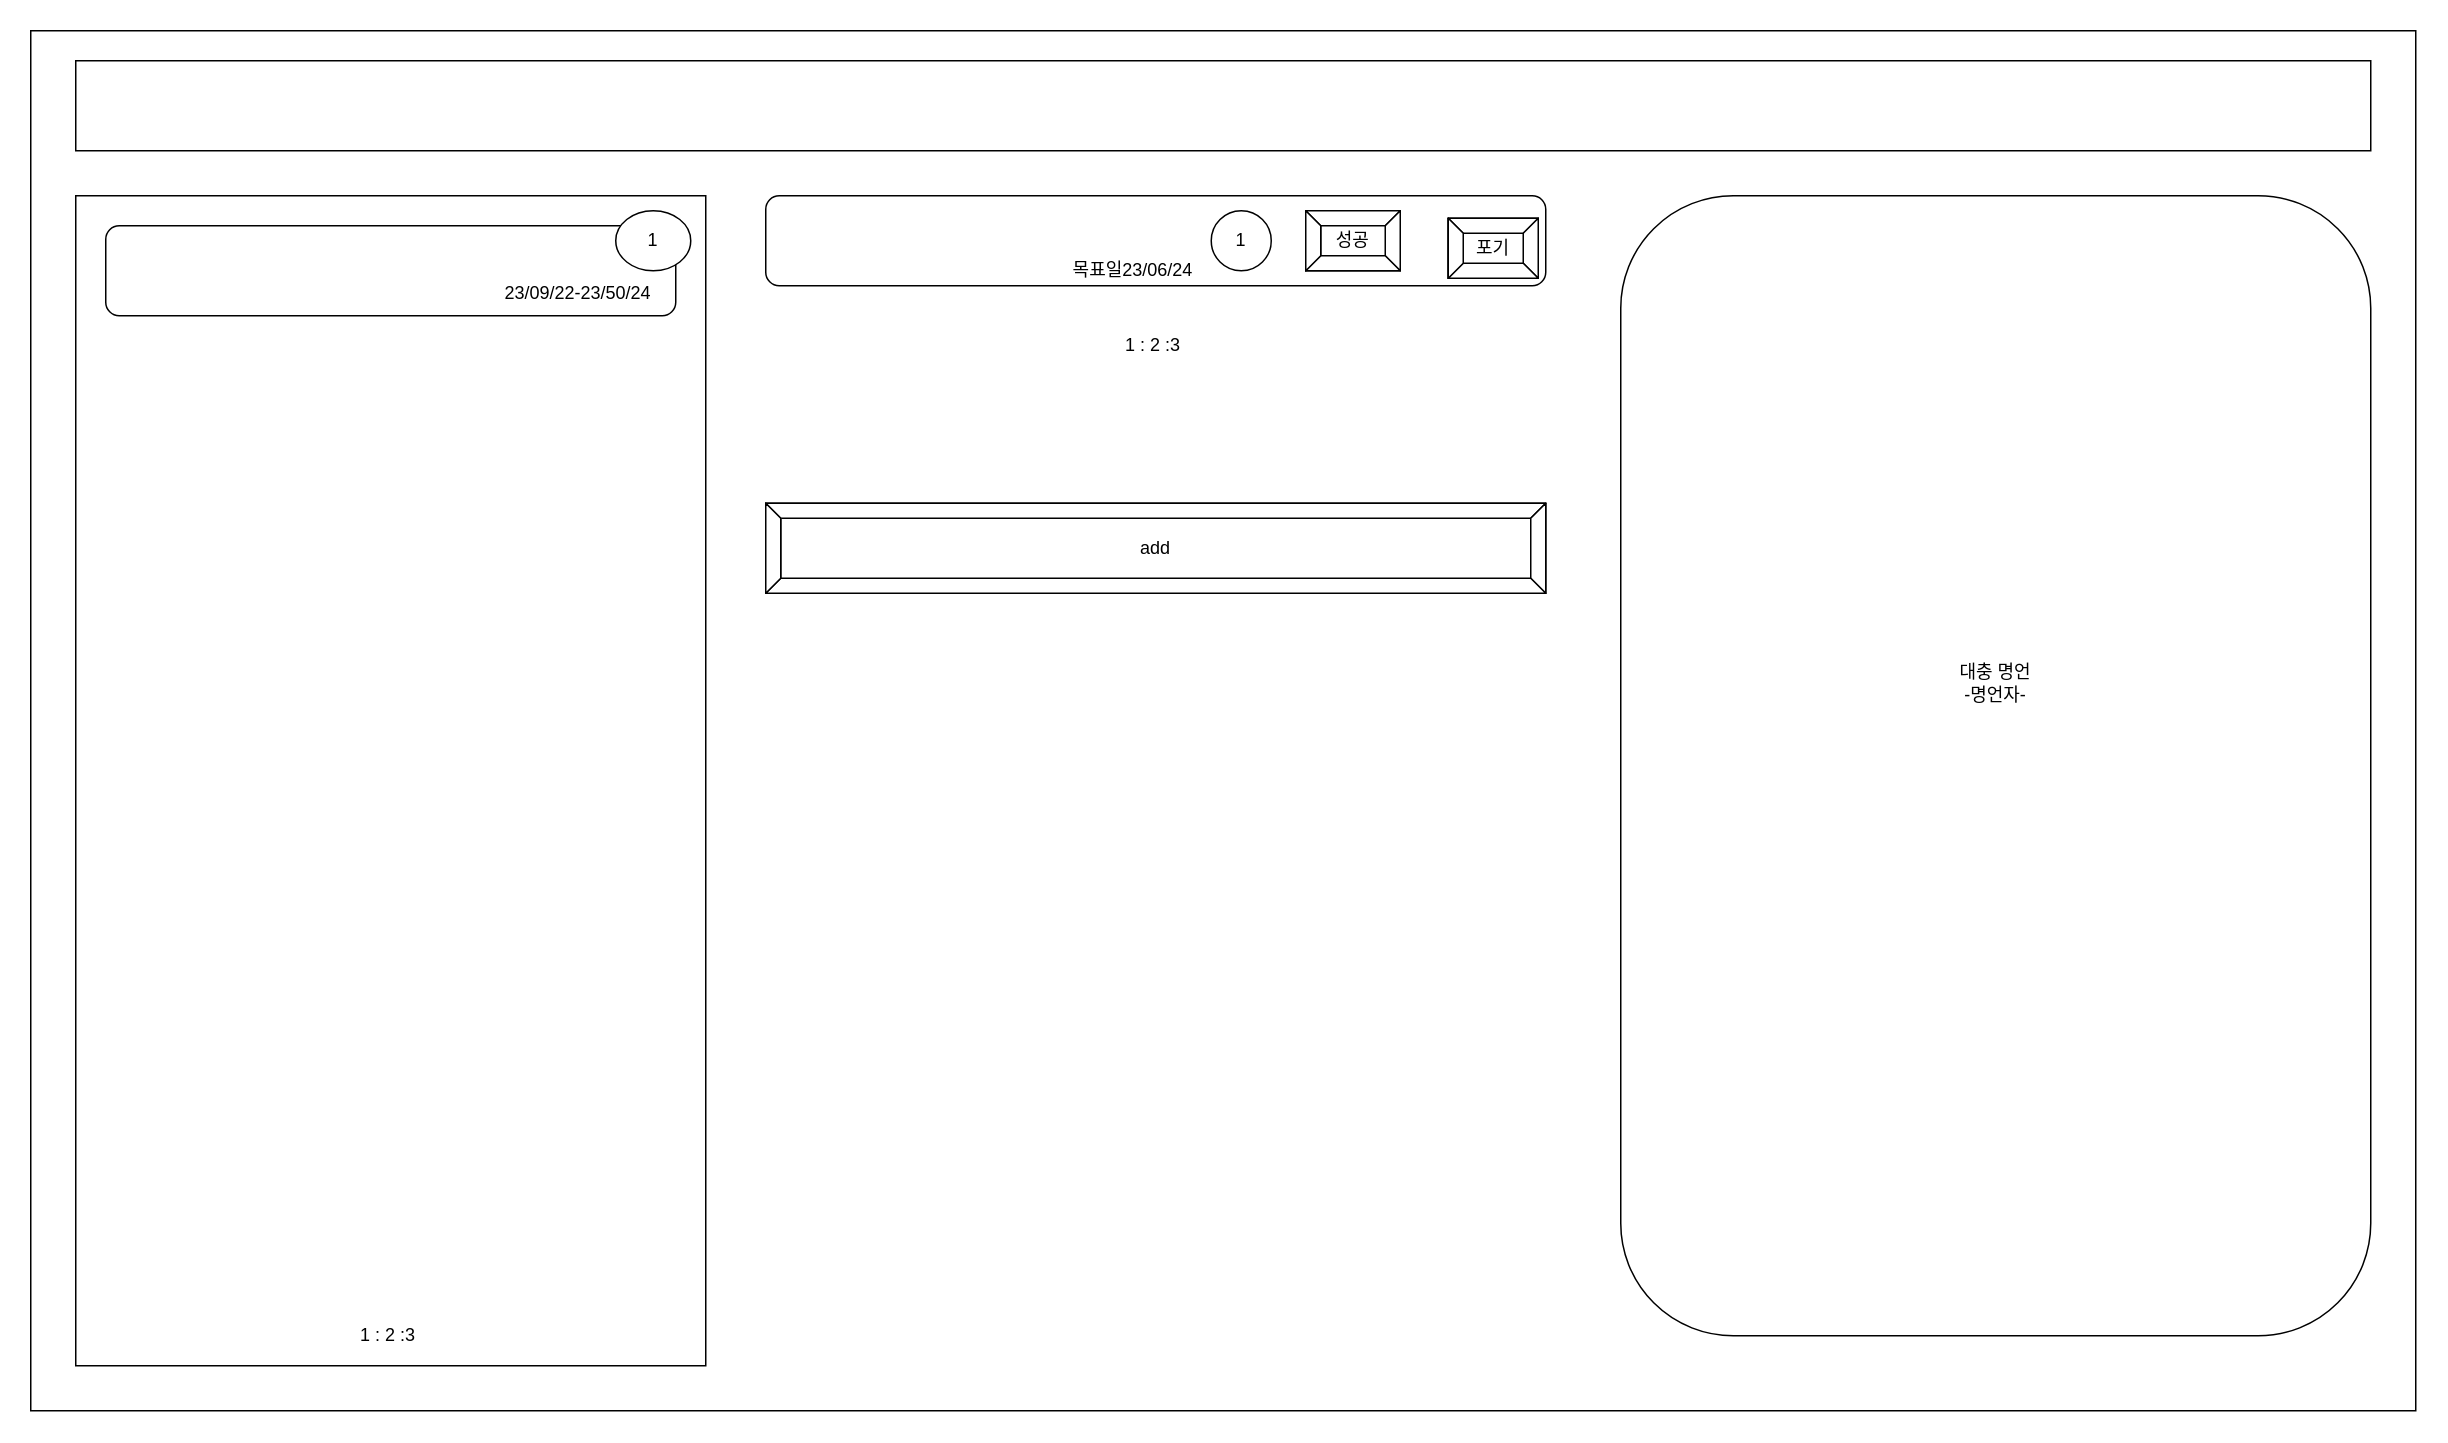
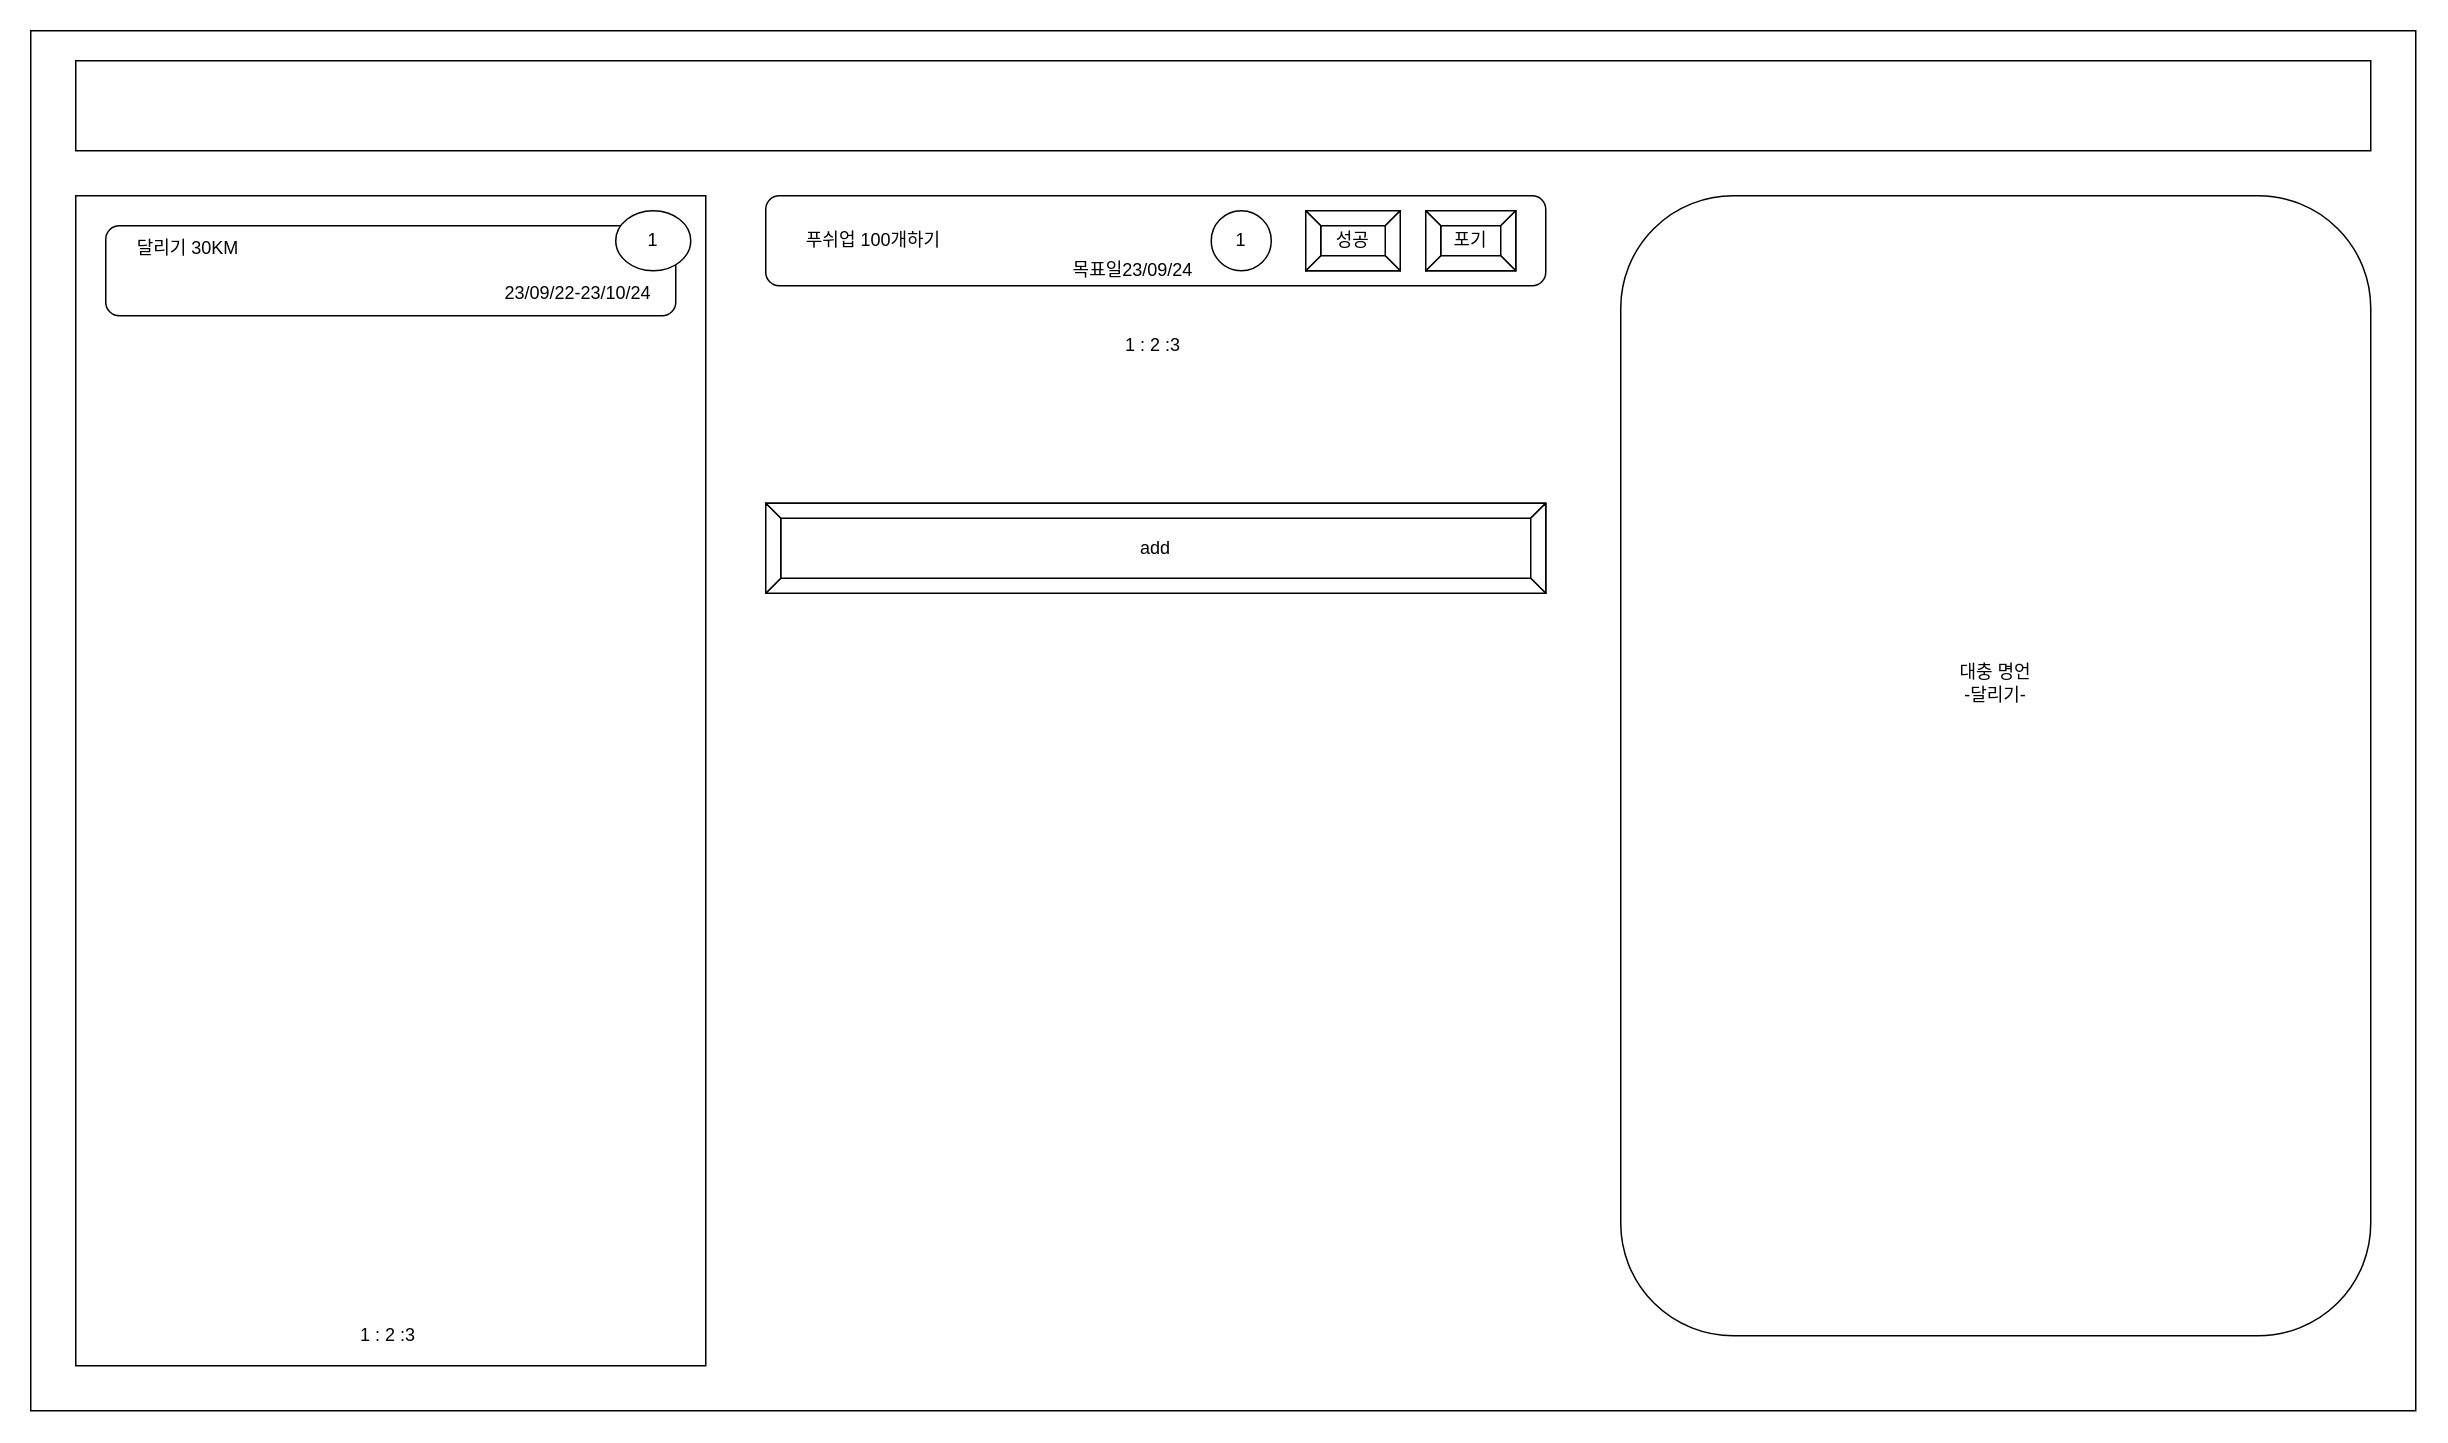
none -> (874, 241)
none -> (188, 248)
(1493, 248) -> (1471, 241)
(1133, 271) -> (1133, 271)
(578, 293) -> (578, 293)
(1996, 683) -> (1996, 683)
